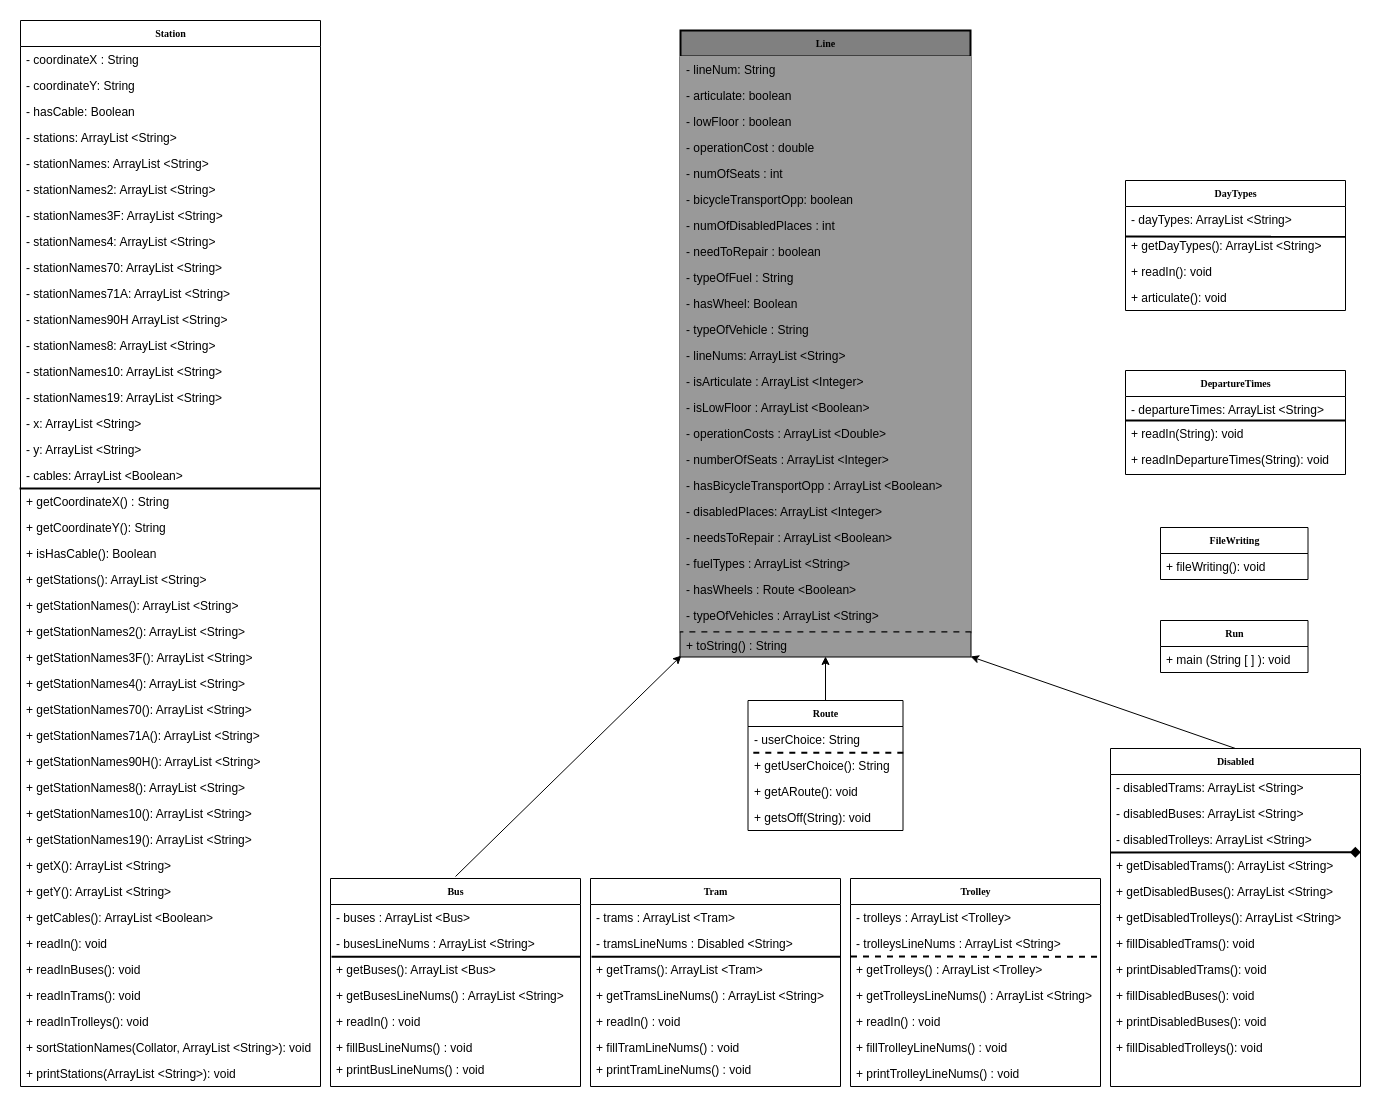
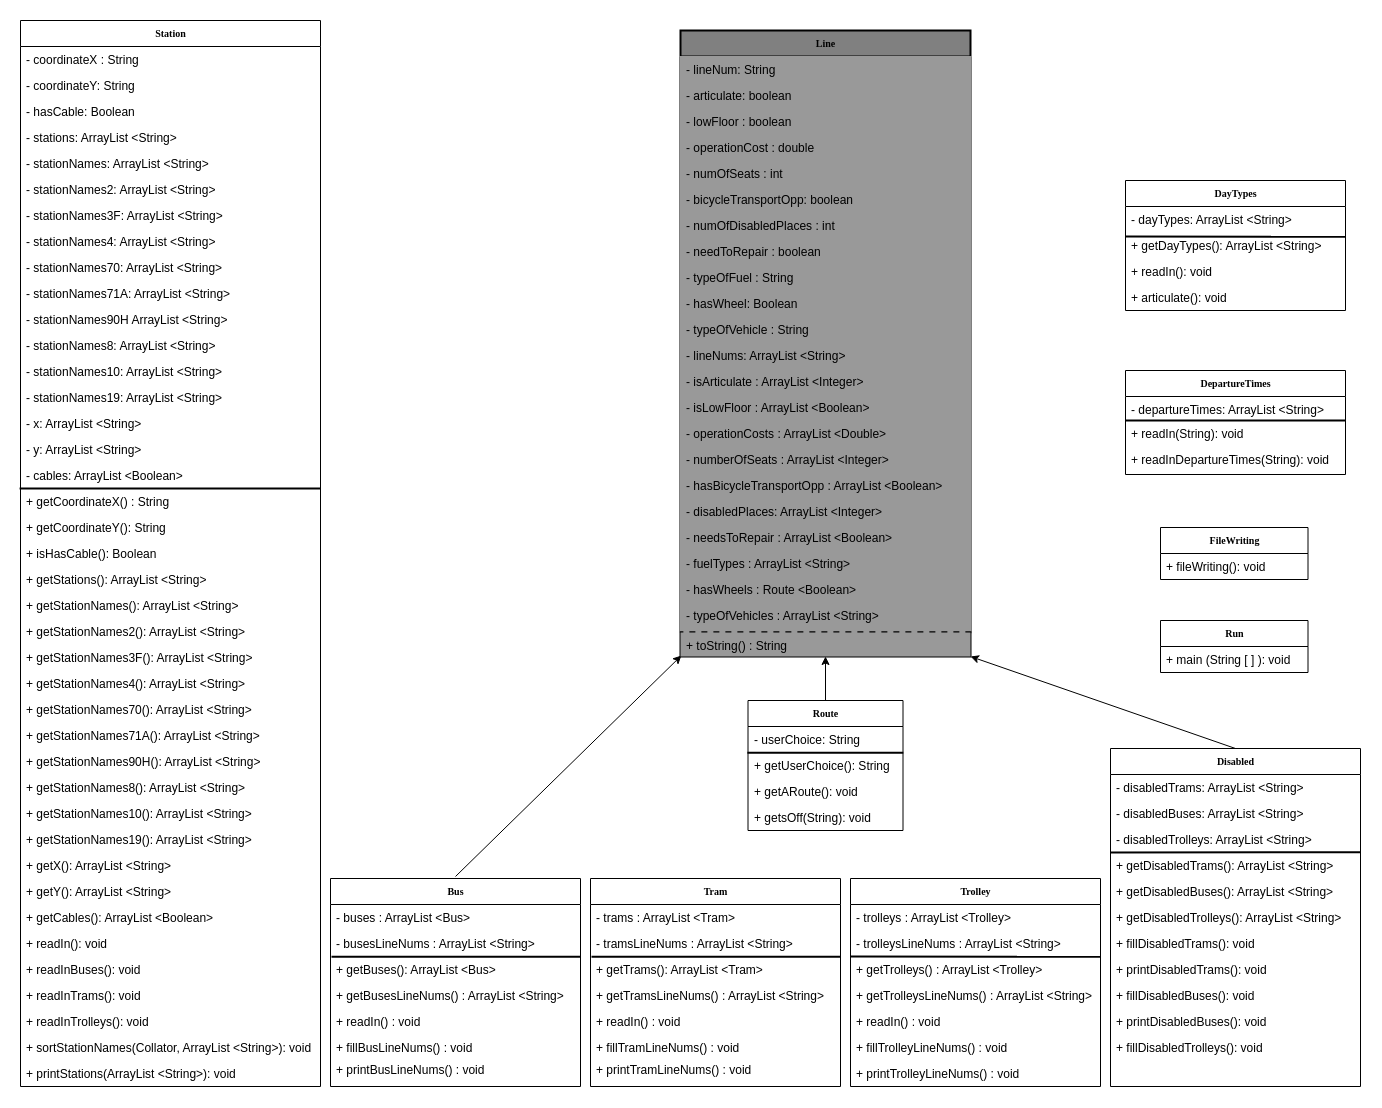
(823, 753) -> (823, 753)
(1350, 852) -> (1354, 852)
(700, 945) -> (705, 945)
(977, 957) -> (977, 957)
